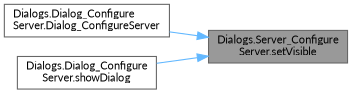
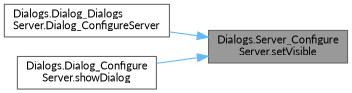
(87, 21) -> (87, 21)
